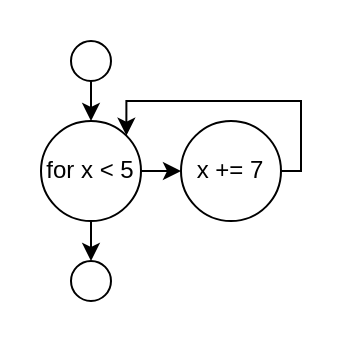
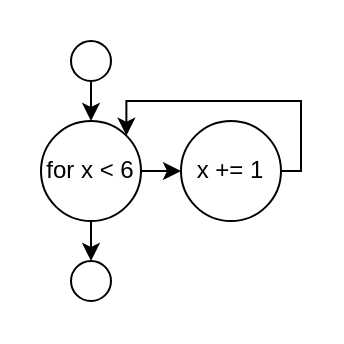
(91, 171) -> (91, 171)
(231, 171) -> (231, 171)
